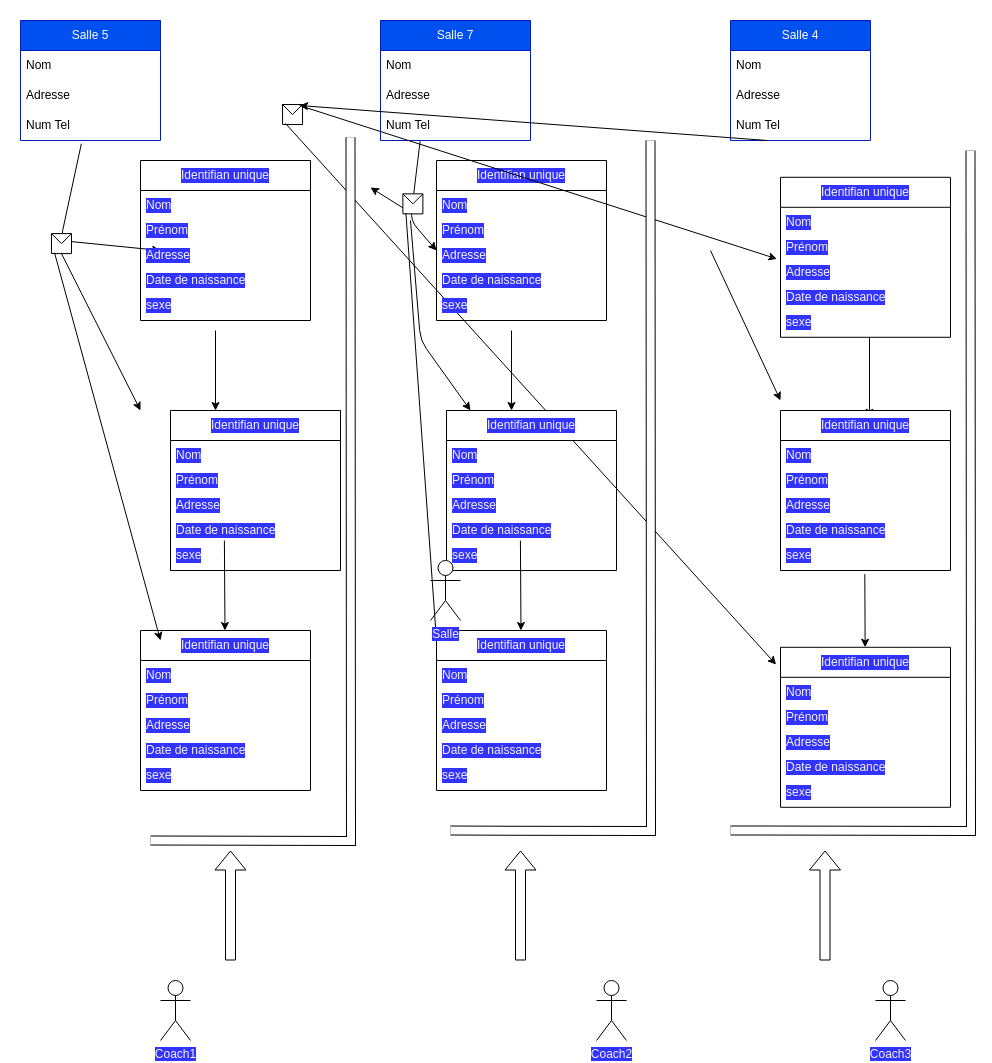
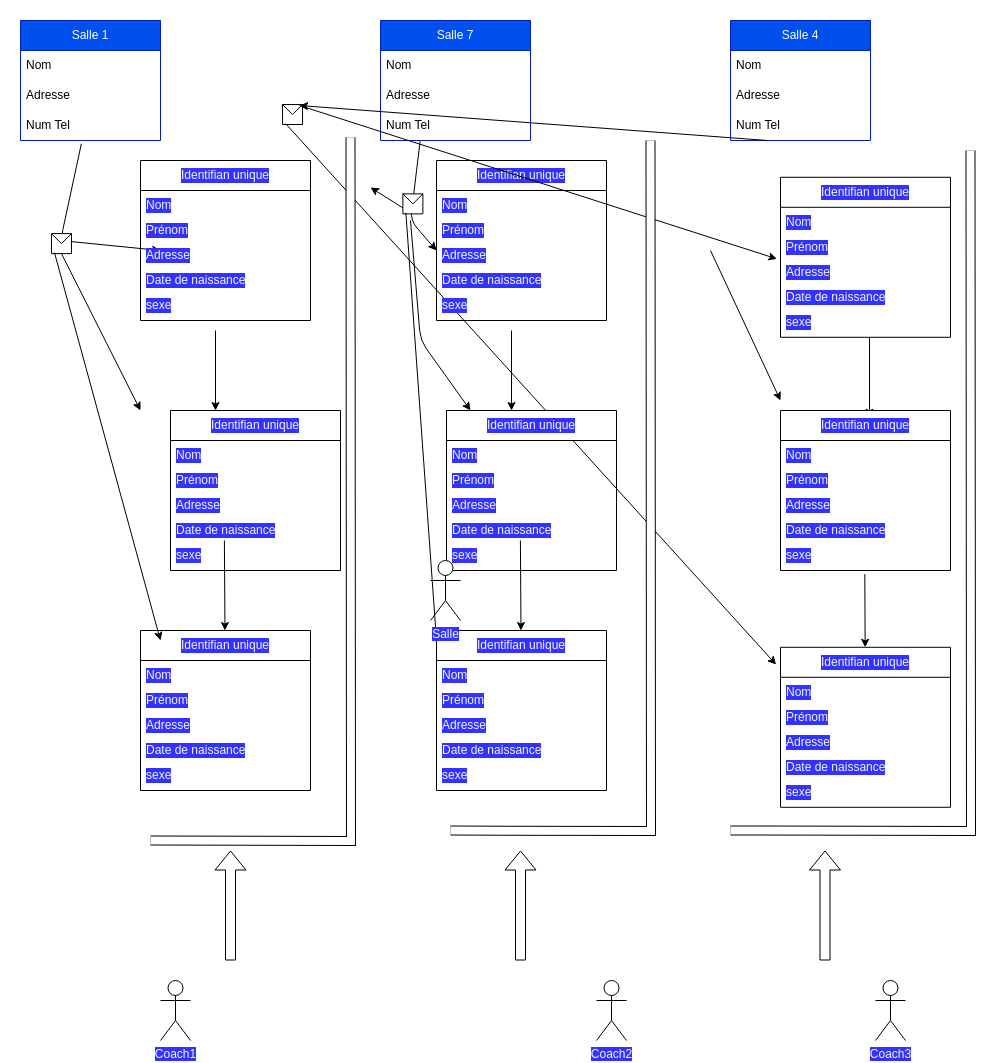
(91, 36) -> (91, 36)
